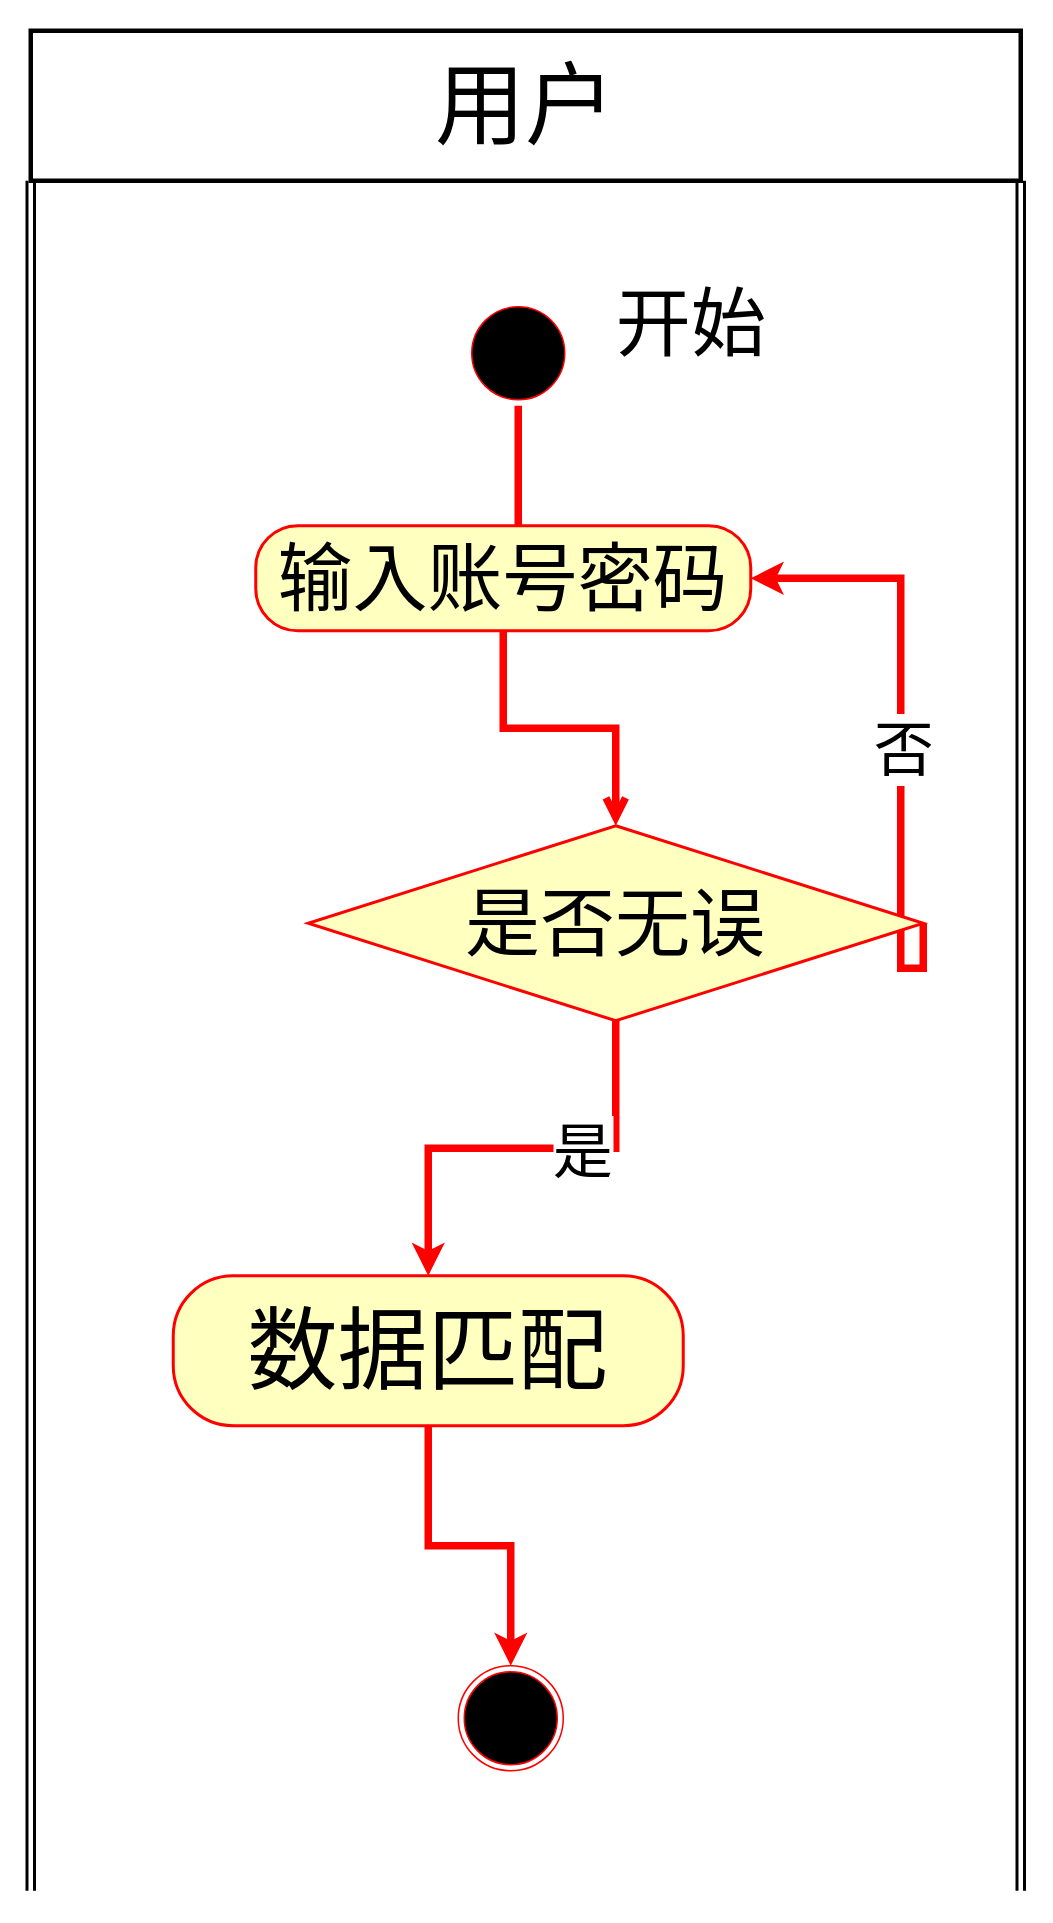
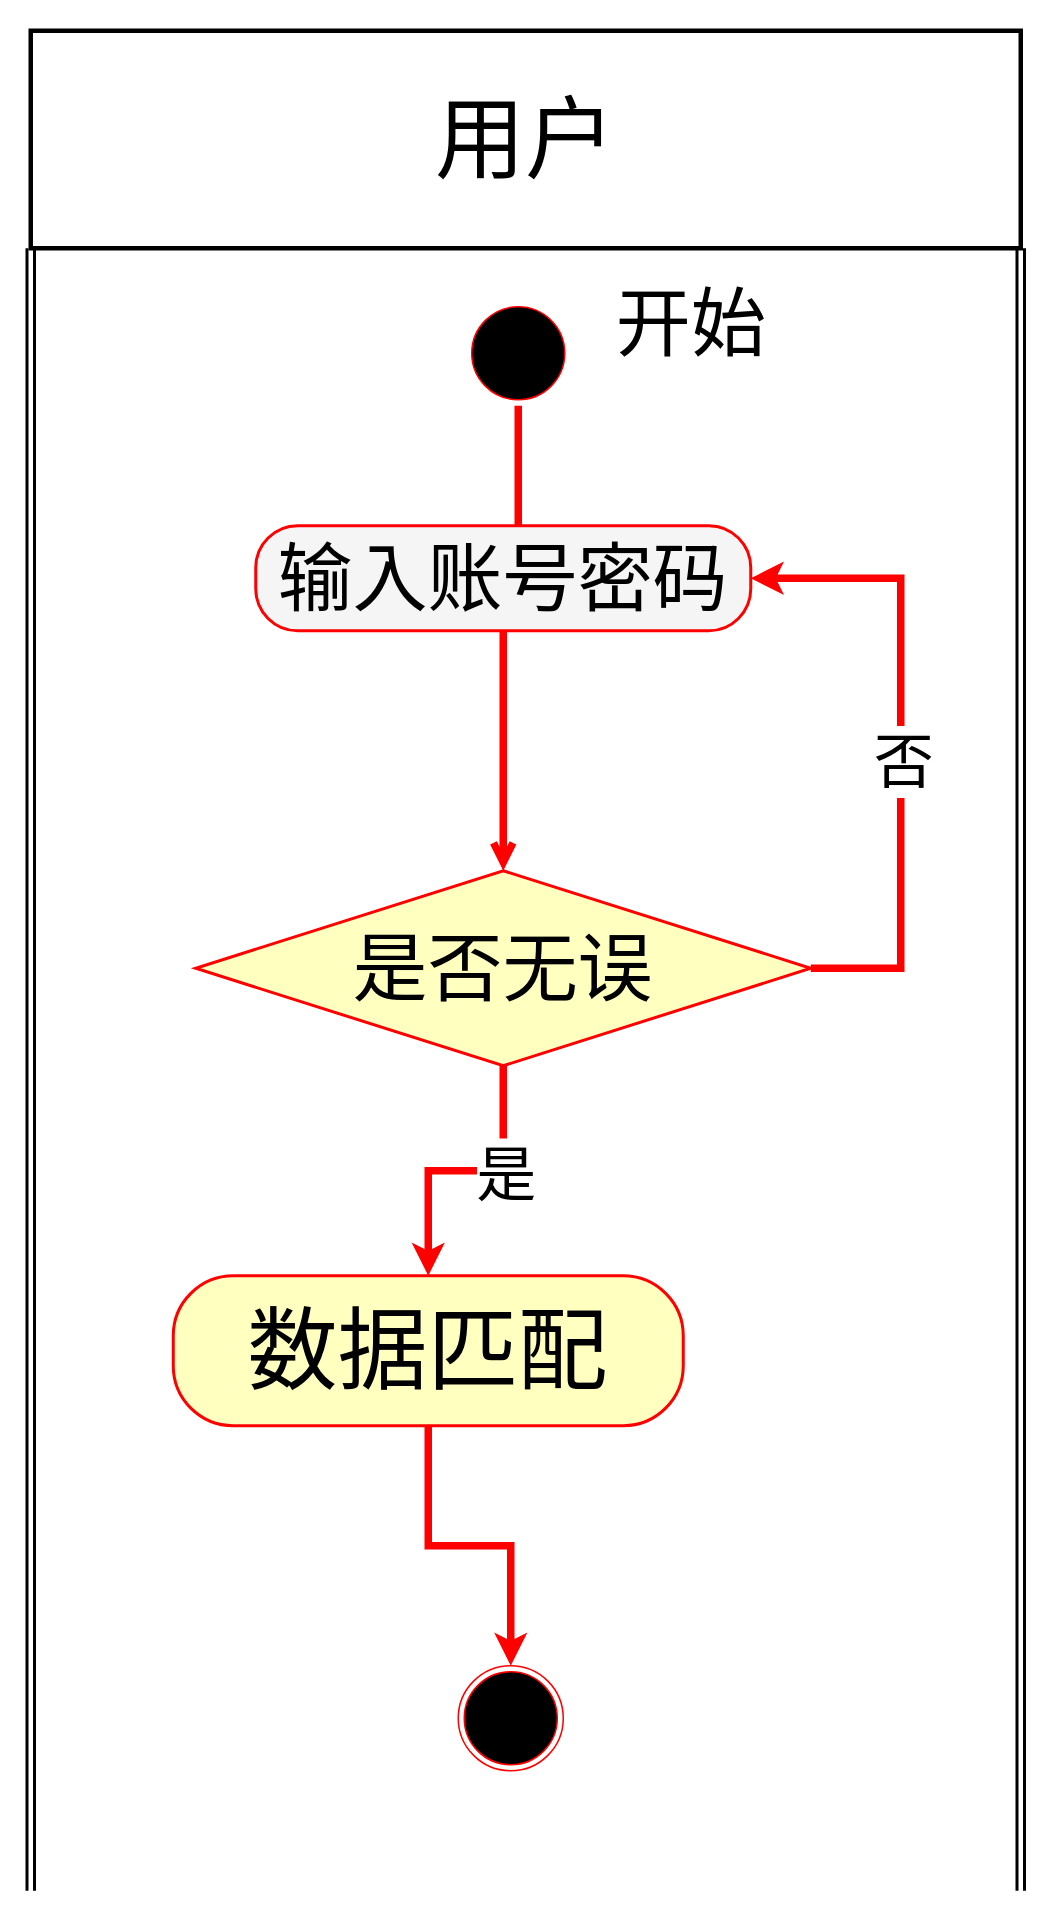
(526, 106) -> (526, 140)
(503, 578) -> (503, 578)
(616, 923) -> (503, 968)
